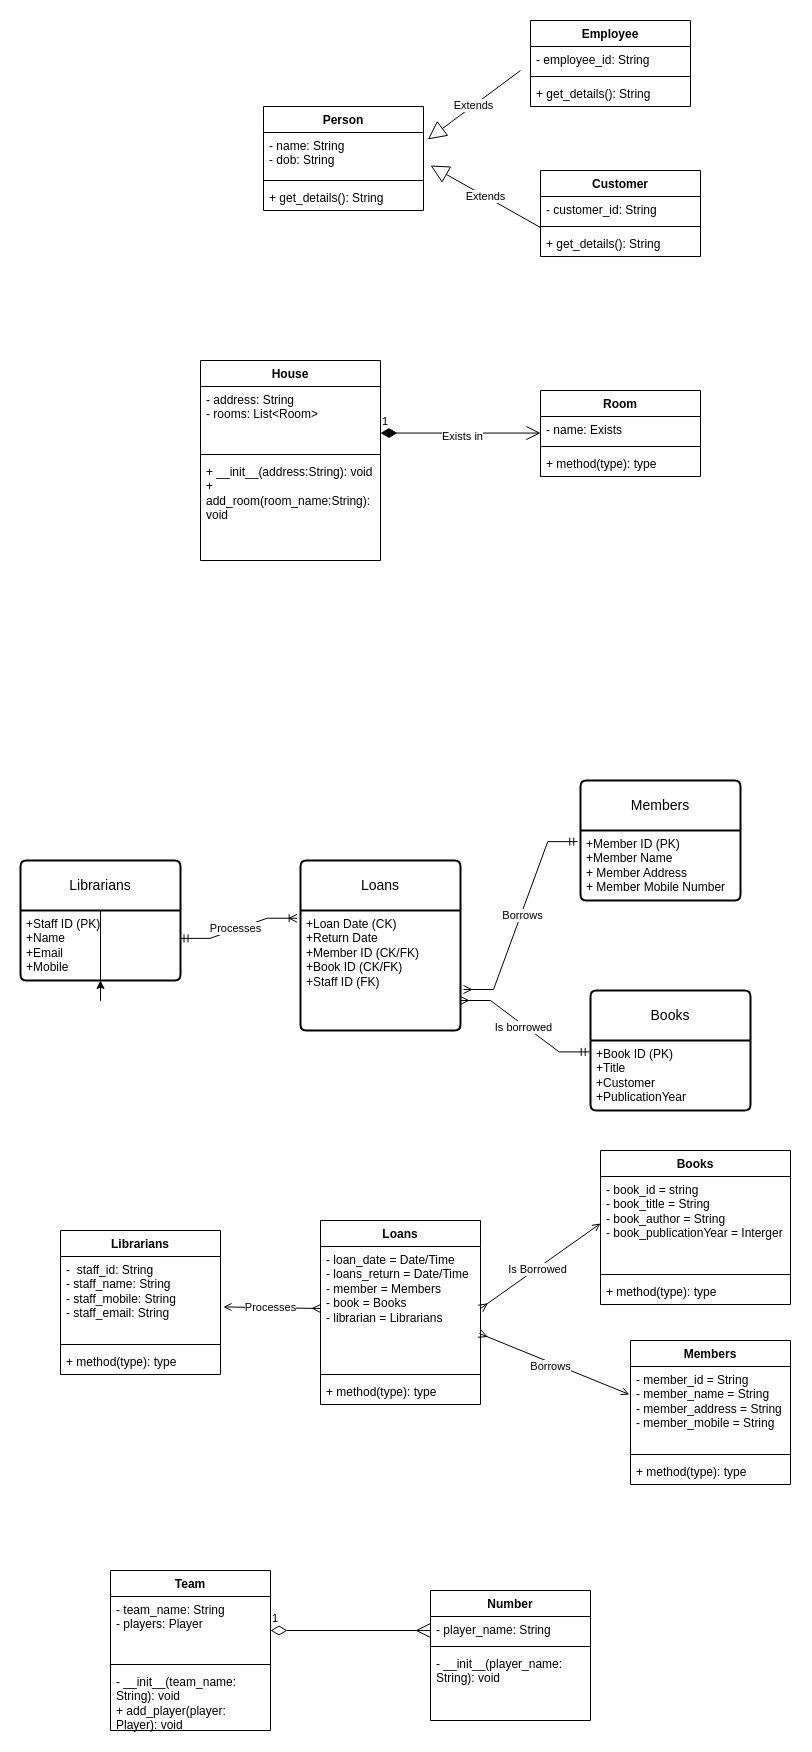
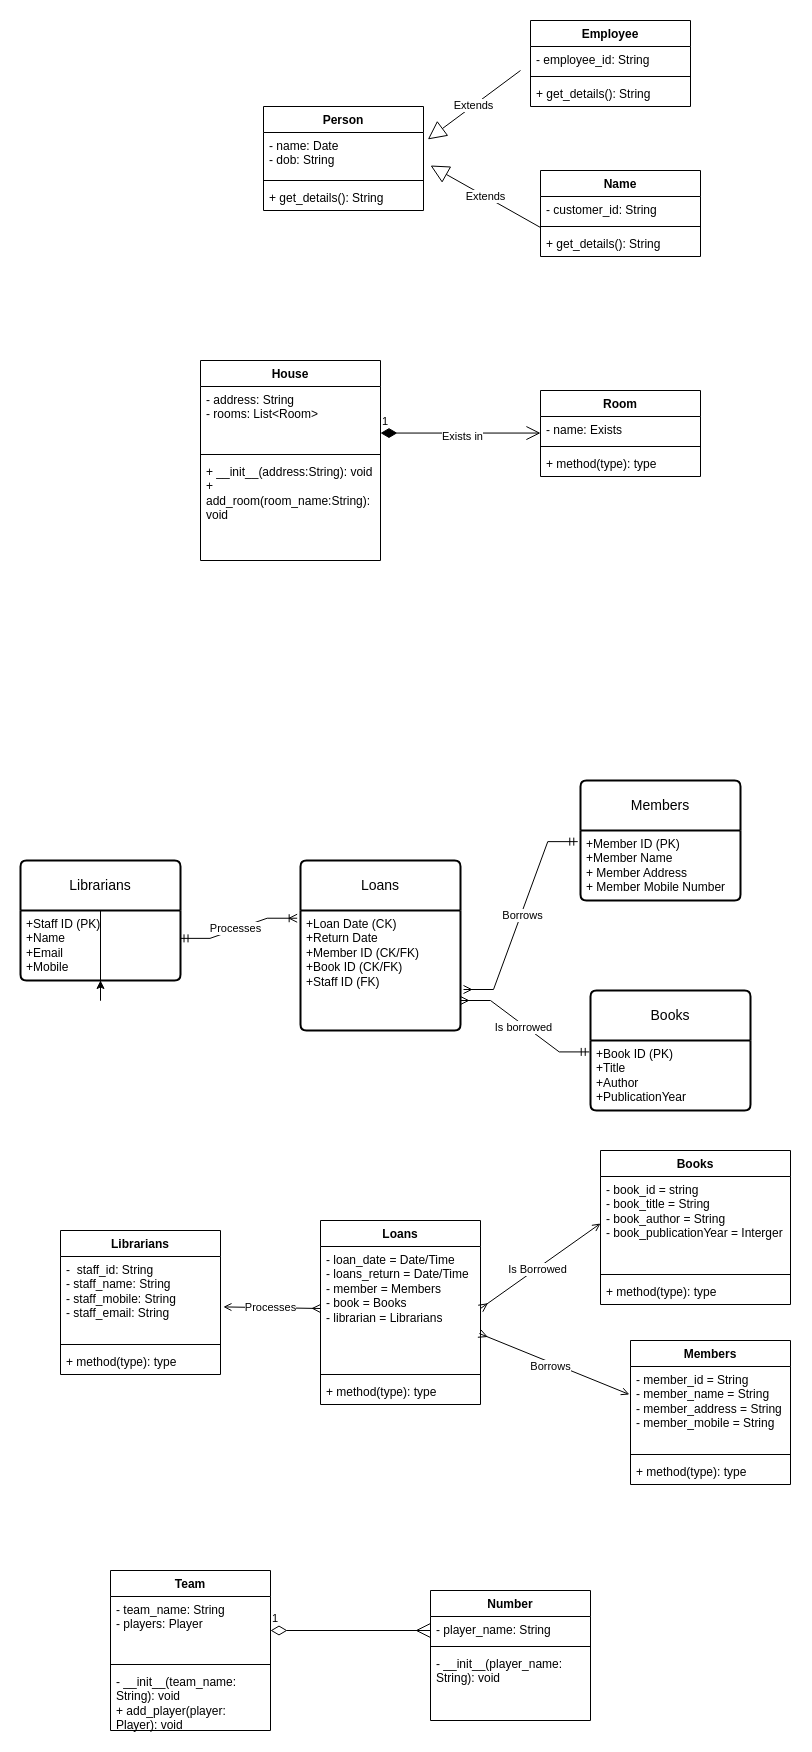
(310, 154) -> (307, 154)
(621, 185) -> (621, 185)
(646, 1076) -> (646, 1076)
